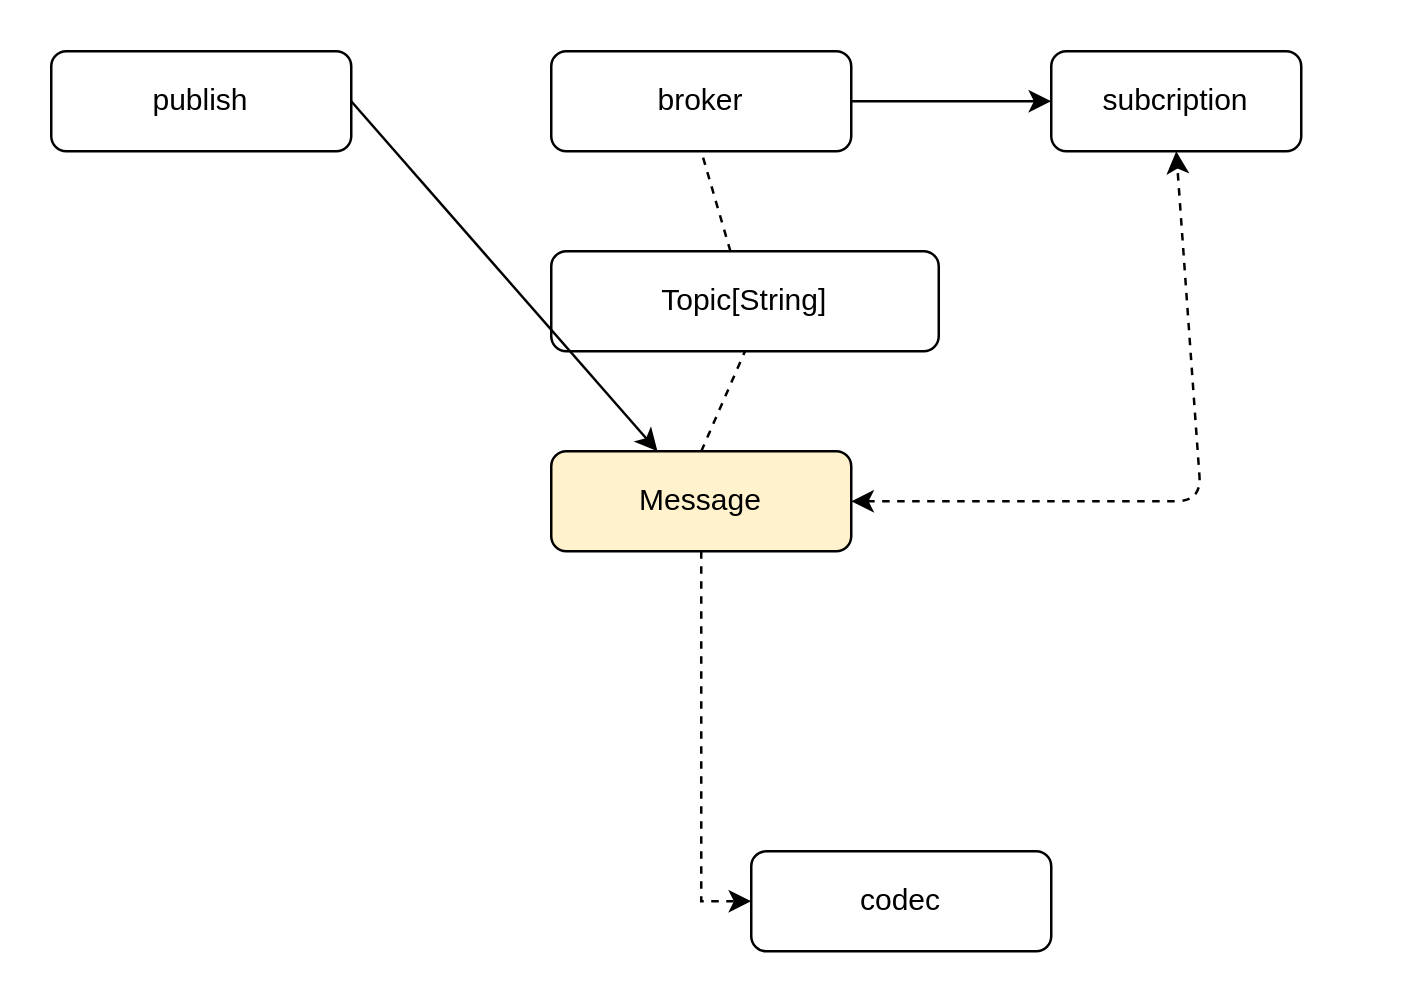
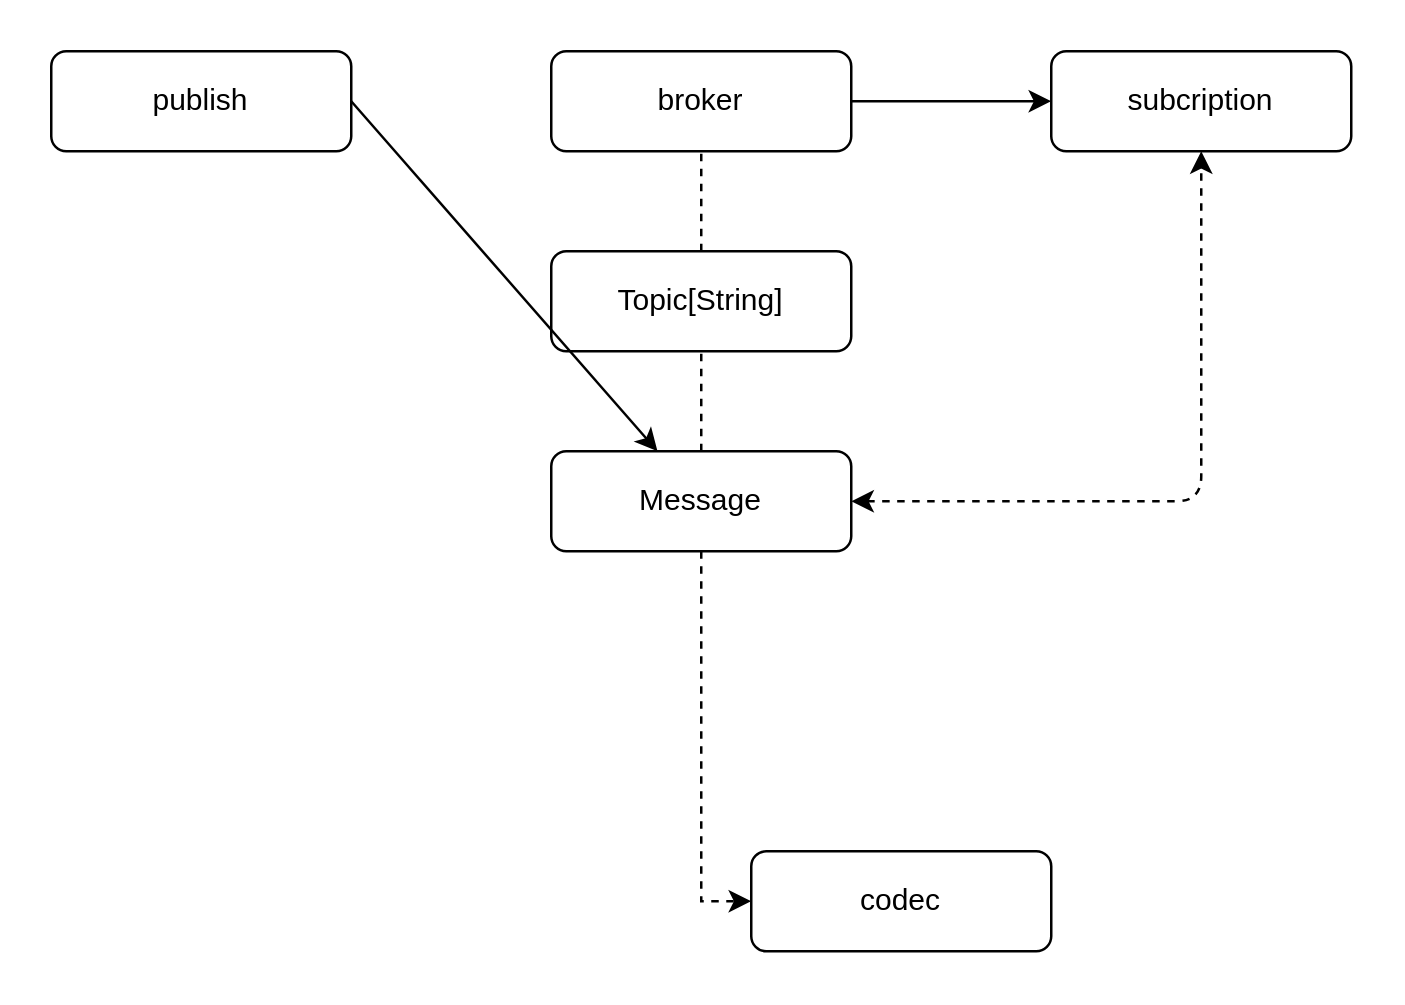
(1176, 101) -> (1201, 101)
(745, 301) -> (701, 301)
(701, 501) -> (701, 501)
